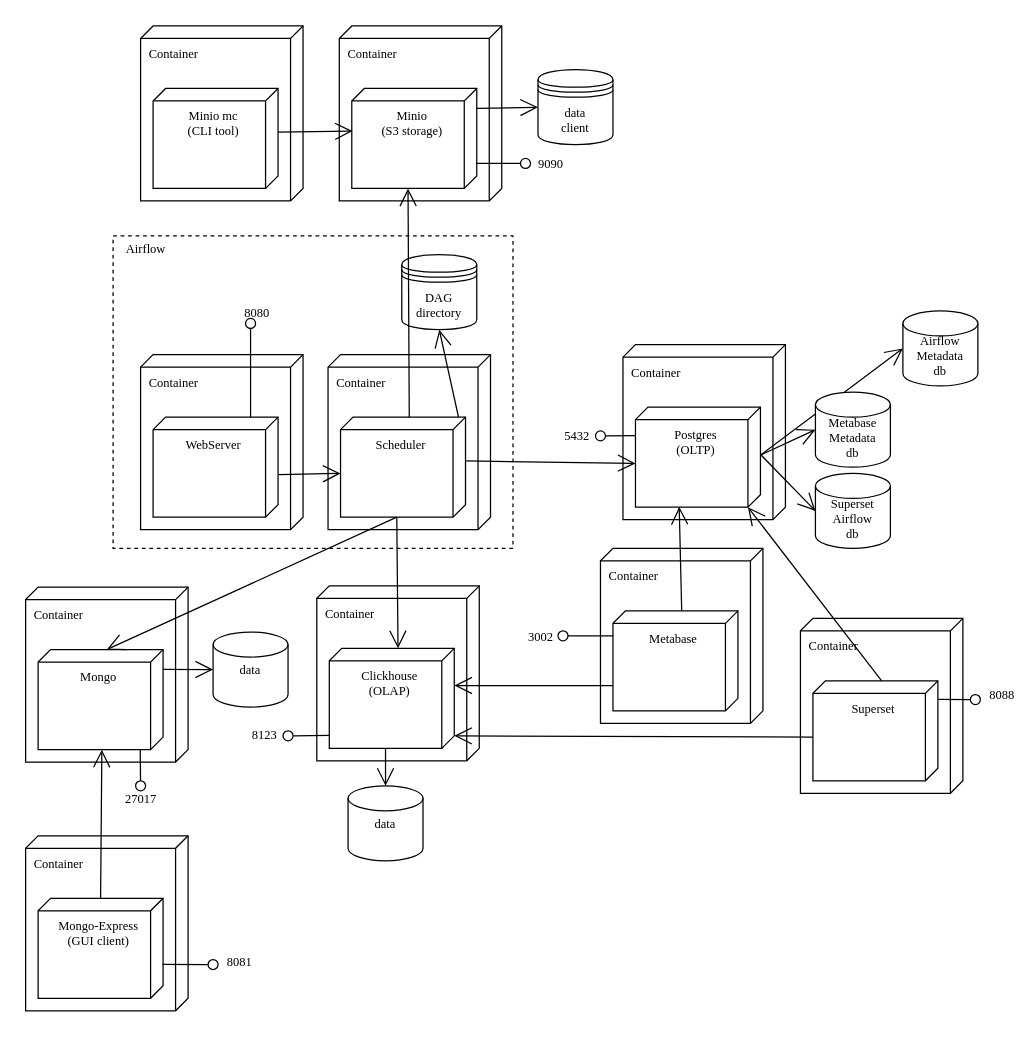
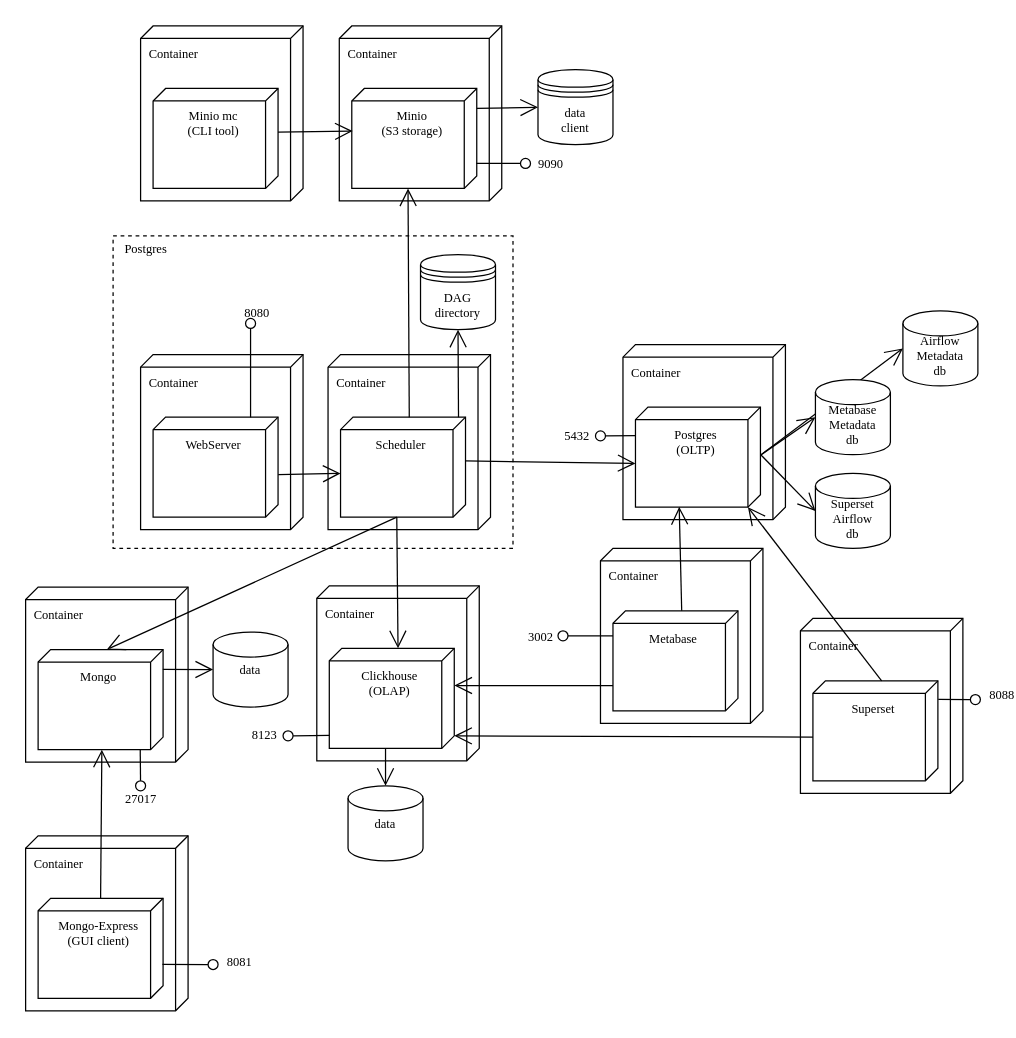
(146, 248) -> (146, 248)
(439, 292) -> (458, 292)
(853, 429) -> (853, 417)
